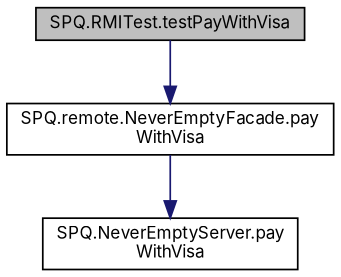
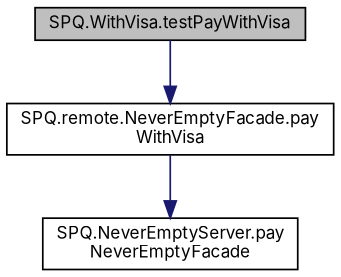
(170, 24) -> (170, 24)
(170, 244) -> (170, 244)
